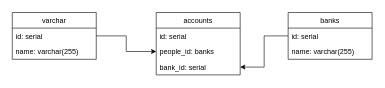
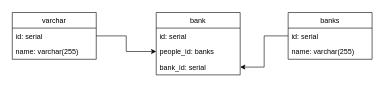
(198, 20) -> (198, 20)
